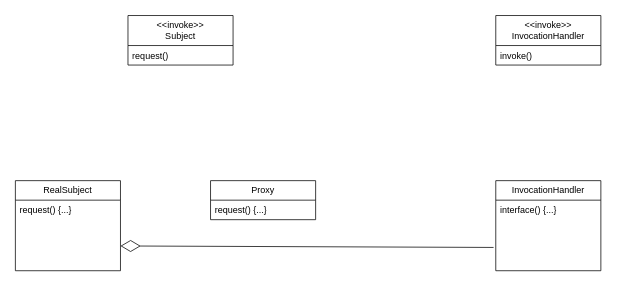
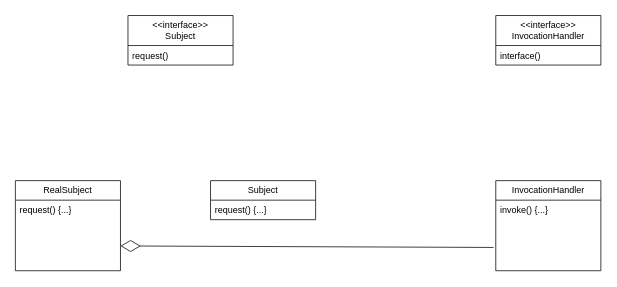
(180, 30) -> (180, 30)
(548, 30) -> (548, 30)
(519, 56) -> (526, 56)
(263, 190) -> (263, 190)
(537, 211) -> (529, 211)
